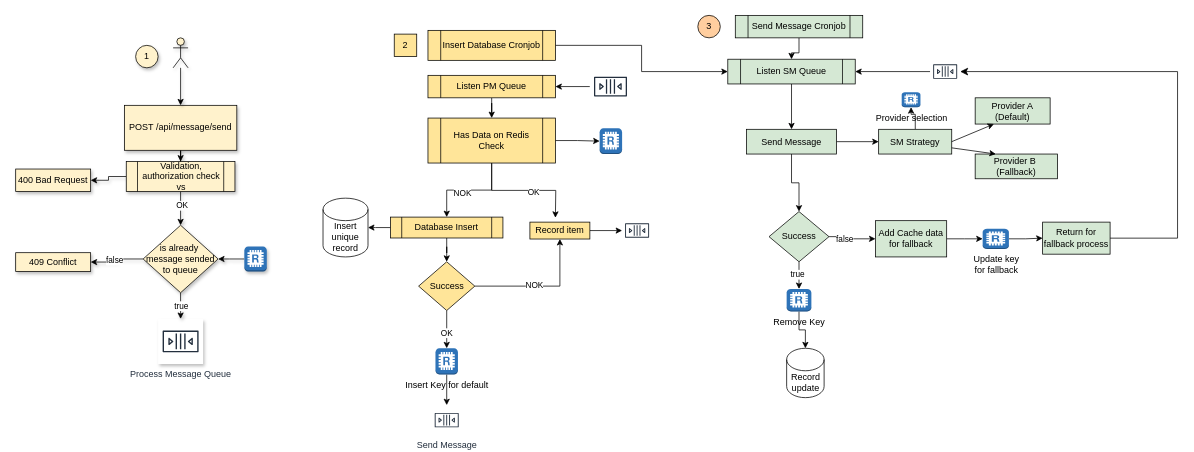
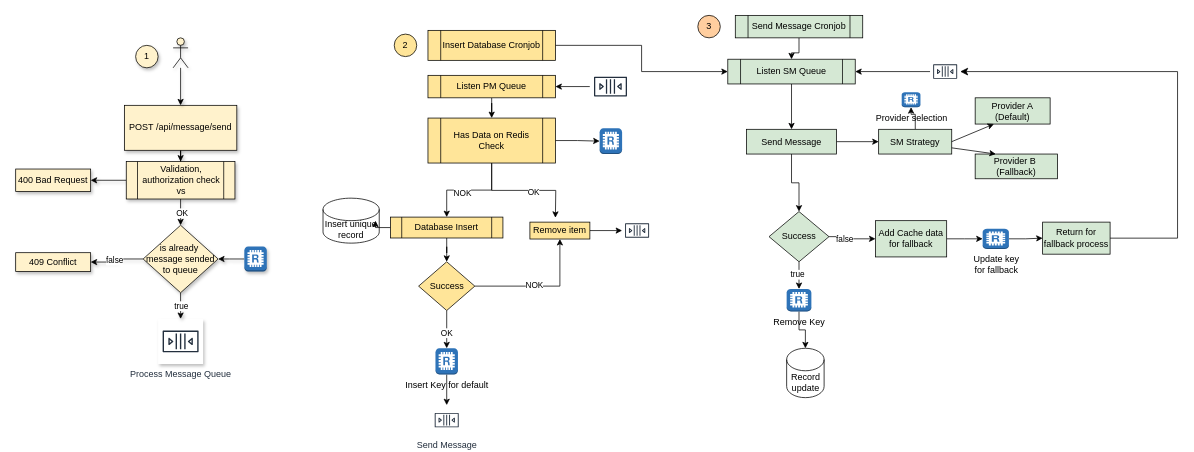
(405, 45) -> (405, 45)
(180, 177) -> (180, 180)
(345, 228) -> (351, 221)
(560, 231) -> (560, 231)
